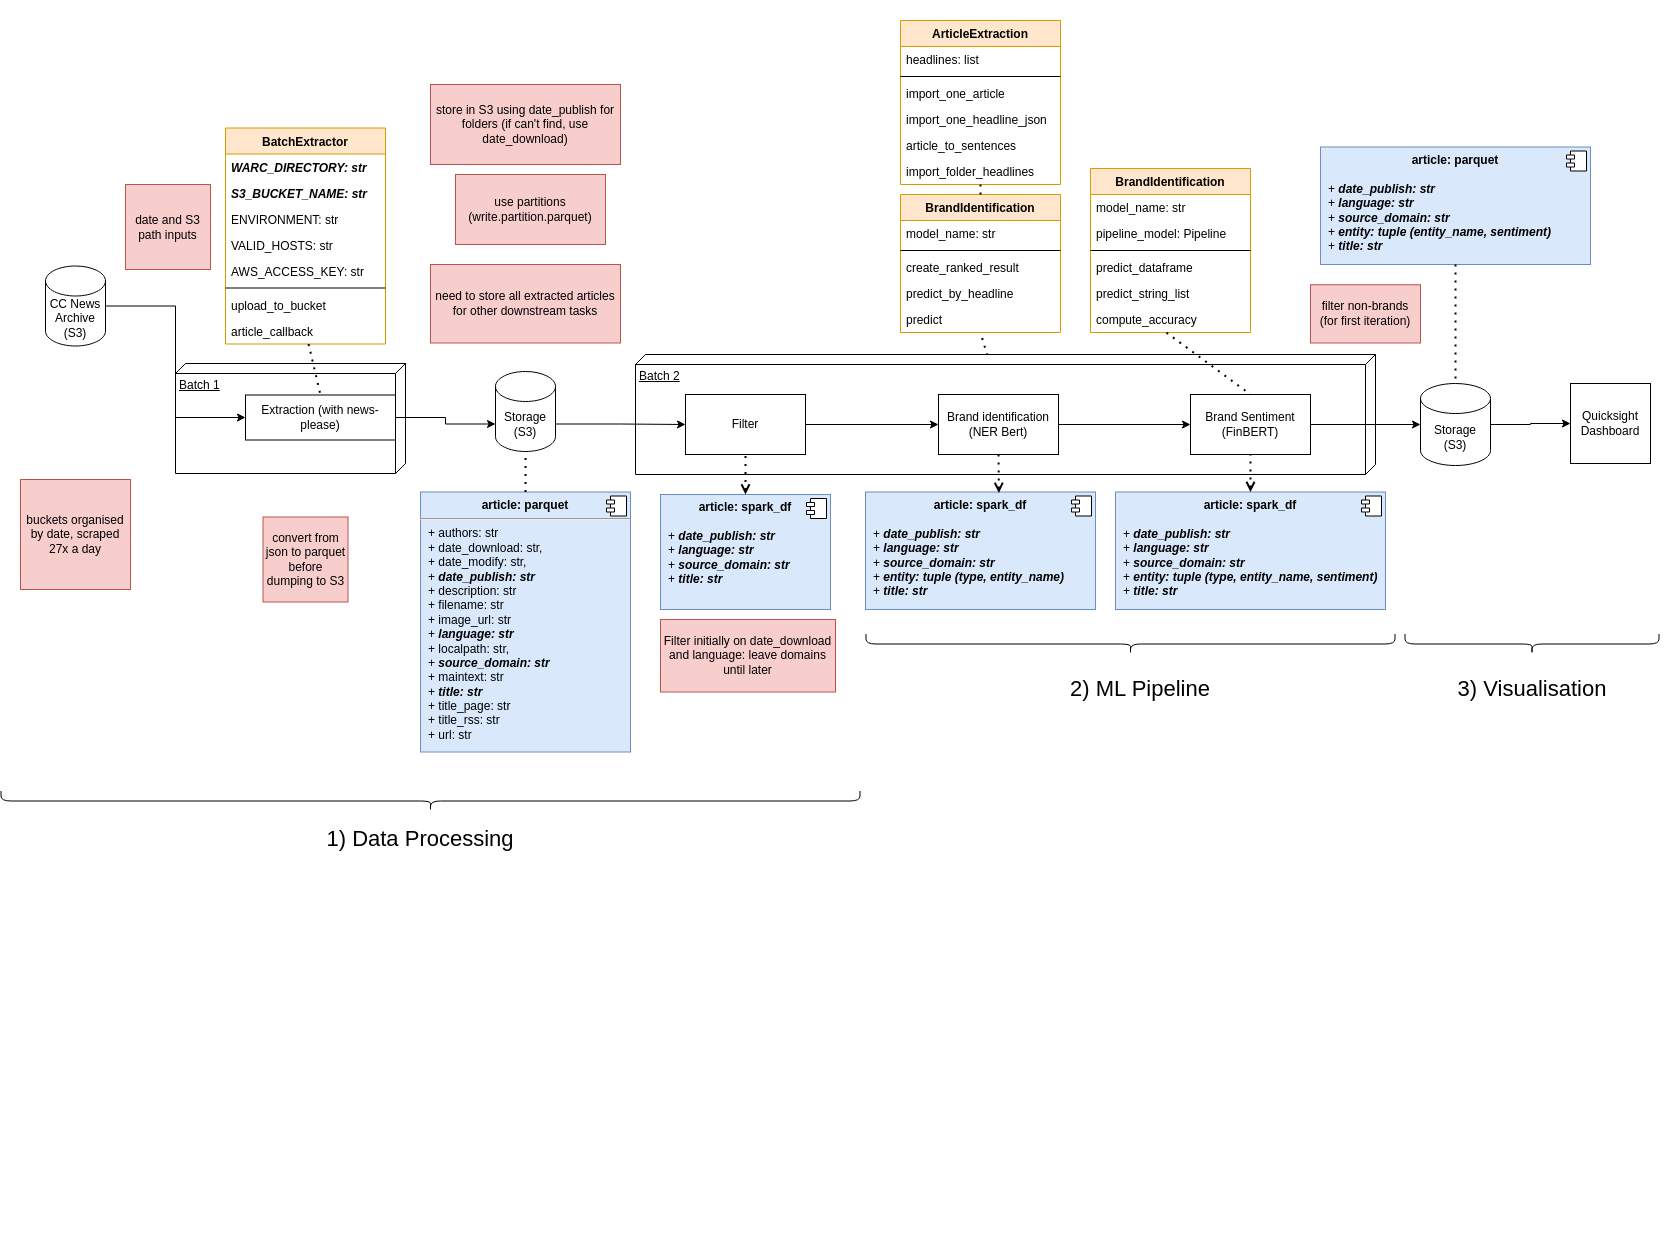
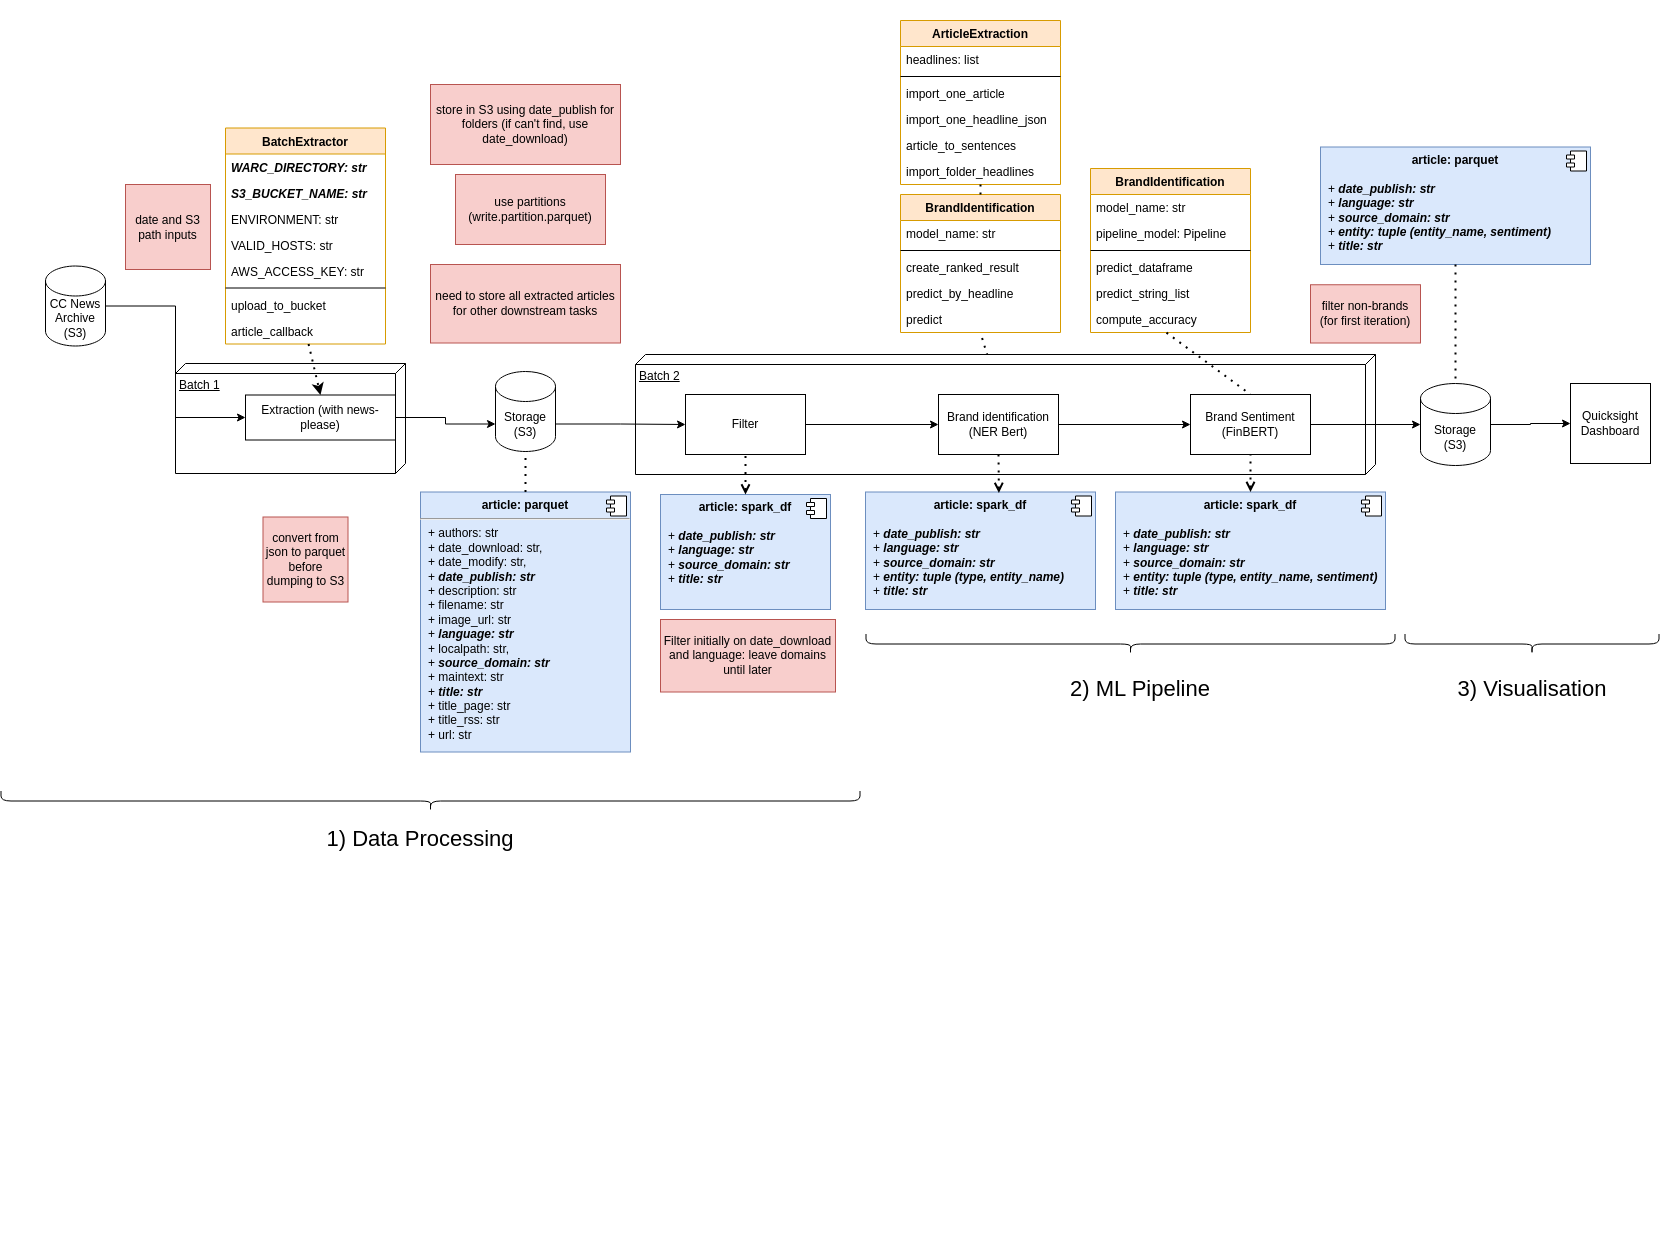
(319, 388) -> (318, 385)
(76, 535) -> none
